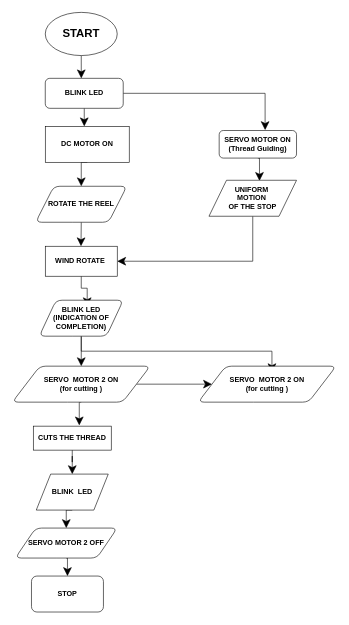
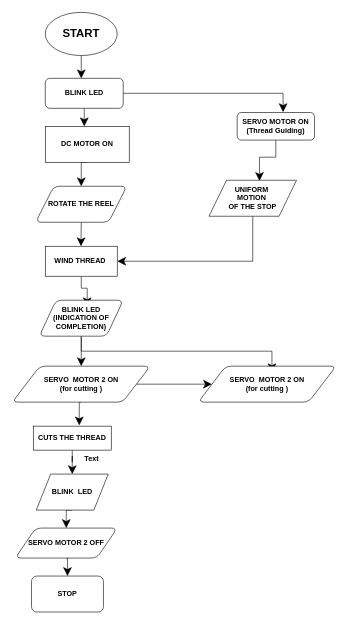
(258, 144) -> (276, 126)
(81, 261) -> (81, 261)
none -> (92, 459)
